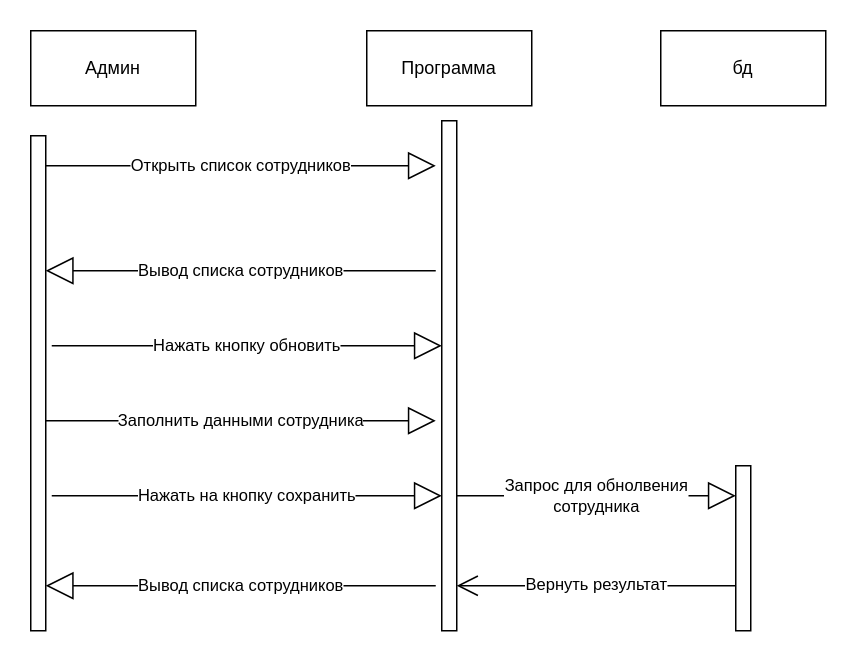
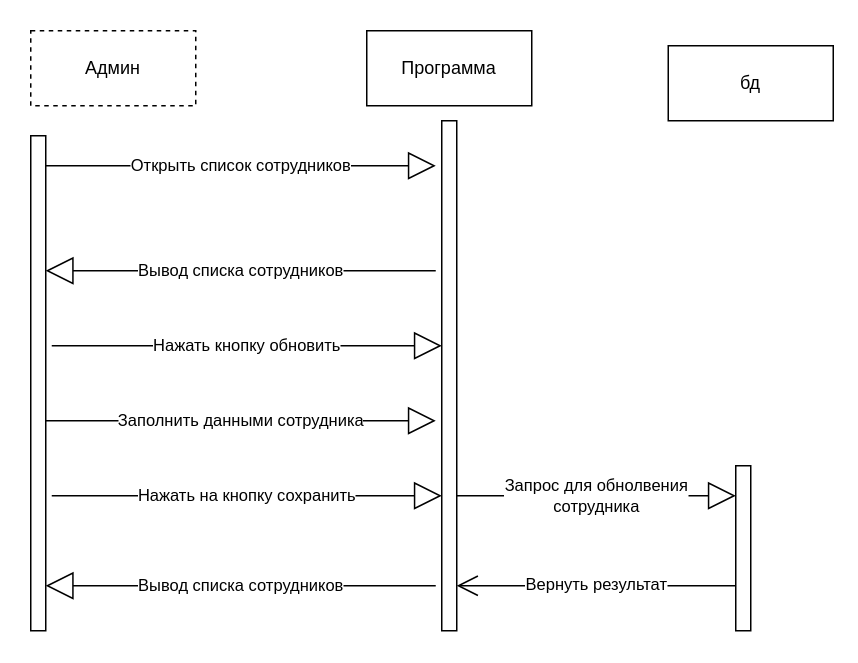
(113, 68) -> (113, 68)
(743, 68) -> (751, 83)
